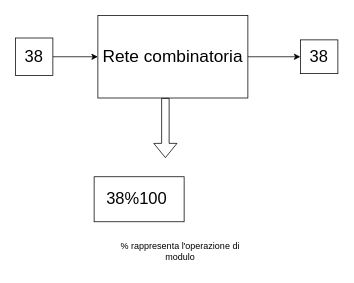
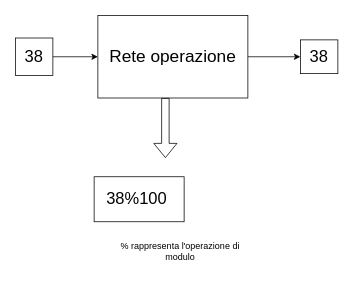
(173, 57) -> (173, 57)
